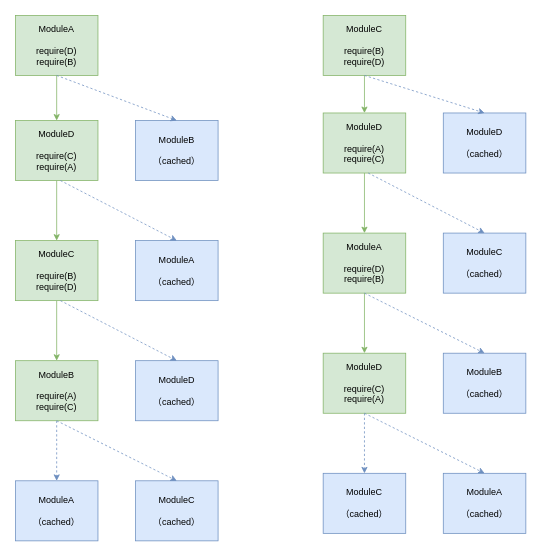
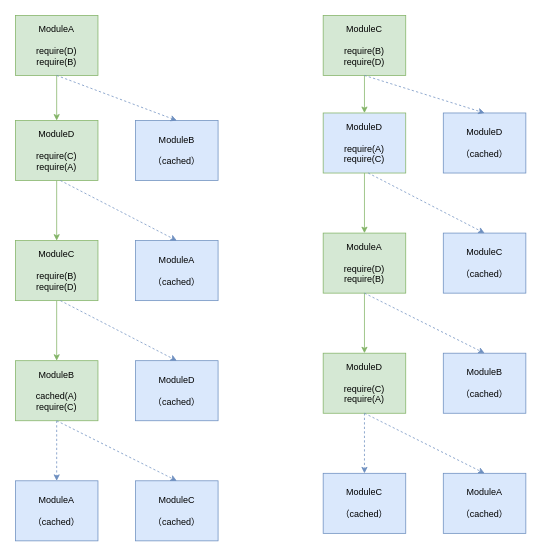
(364, 143) -> (364, 143)
(57, 390) -> (57, 390)
